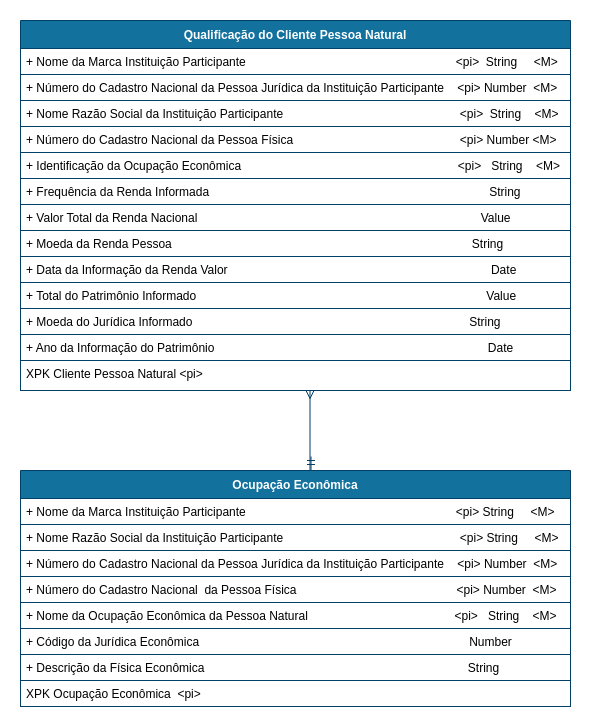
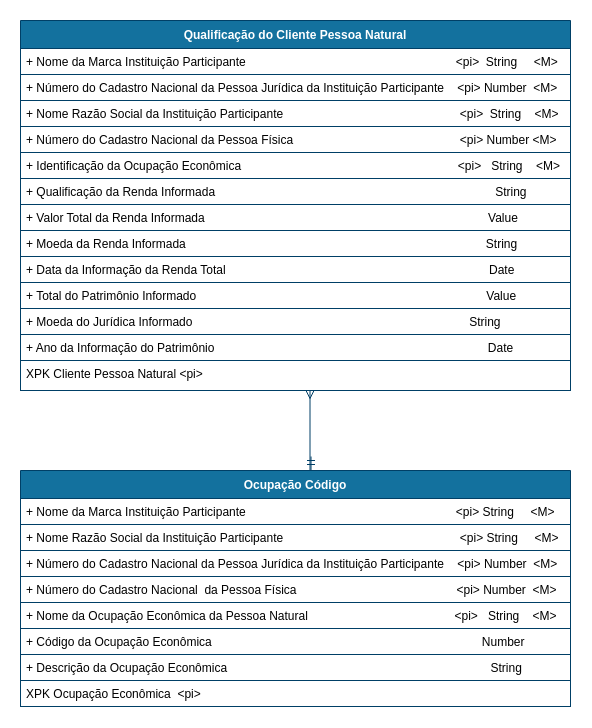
(358, 192) -> (361, 192)
(351, 218) -> (358, 218)
(348, 244) -> (358, 244)
(351, 270) -> (351, 270)
(295, 485) -> (295, 485)
(346, 642) -> (347, 642)
(342, 668) -> (351, 668)
